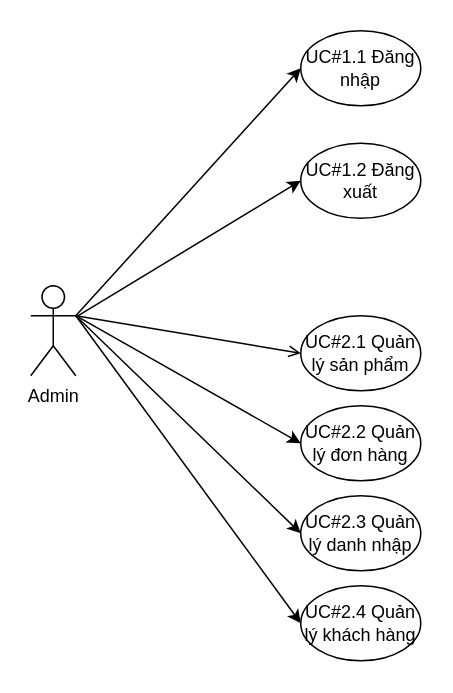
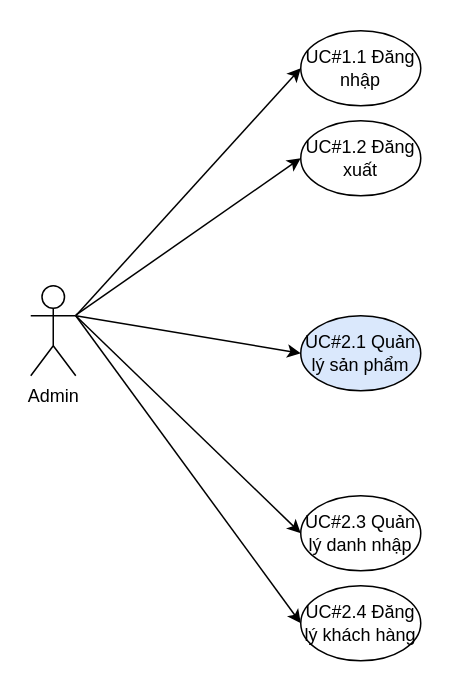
(361, 181) -> (361, 158)
(291, 352) -> (289, 351)
(361, 353) -> (361, 353)
(187, 379) -> none
(361, 443) -> none
(361, 623) -> (361, 623)
